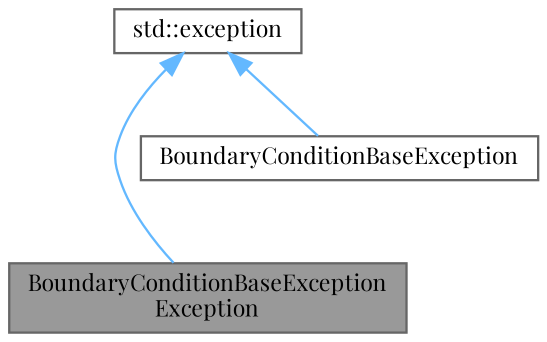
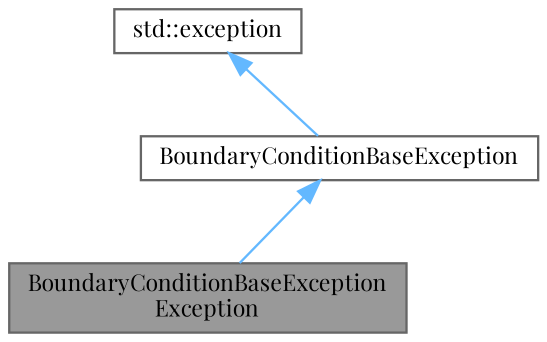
(116, 167) -> (272, 230)
